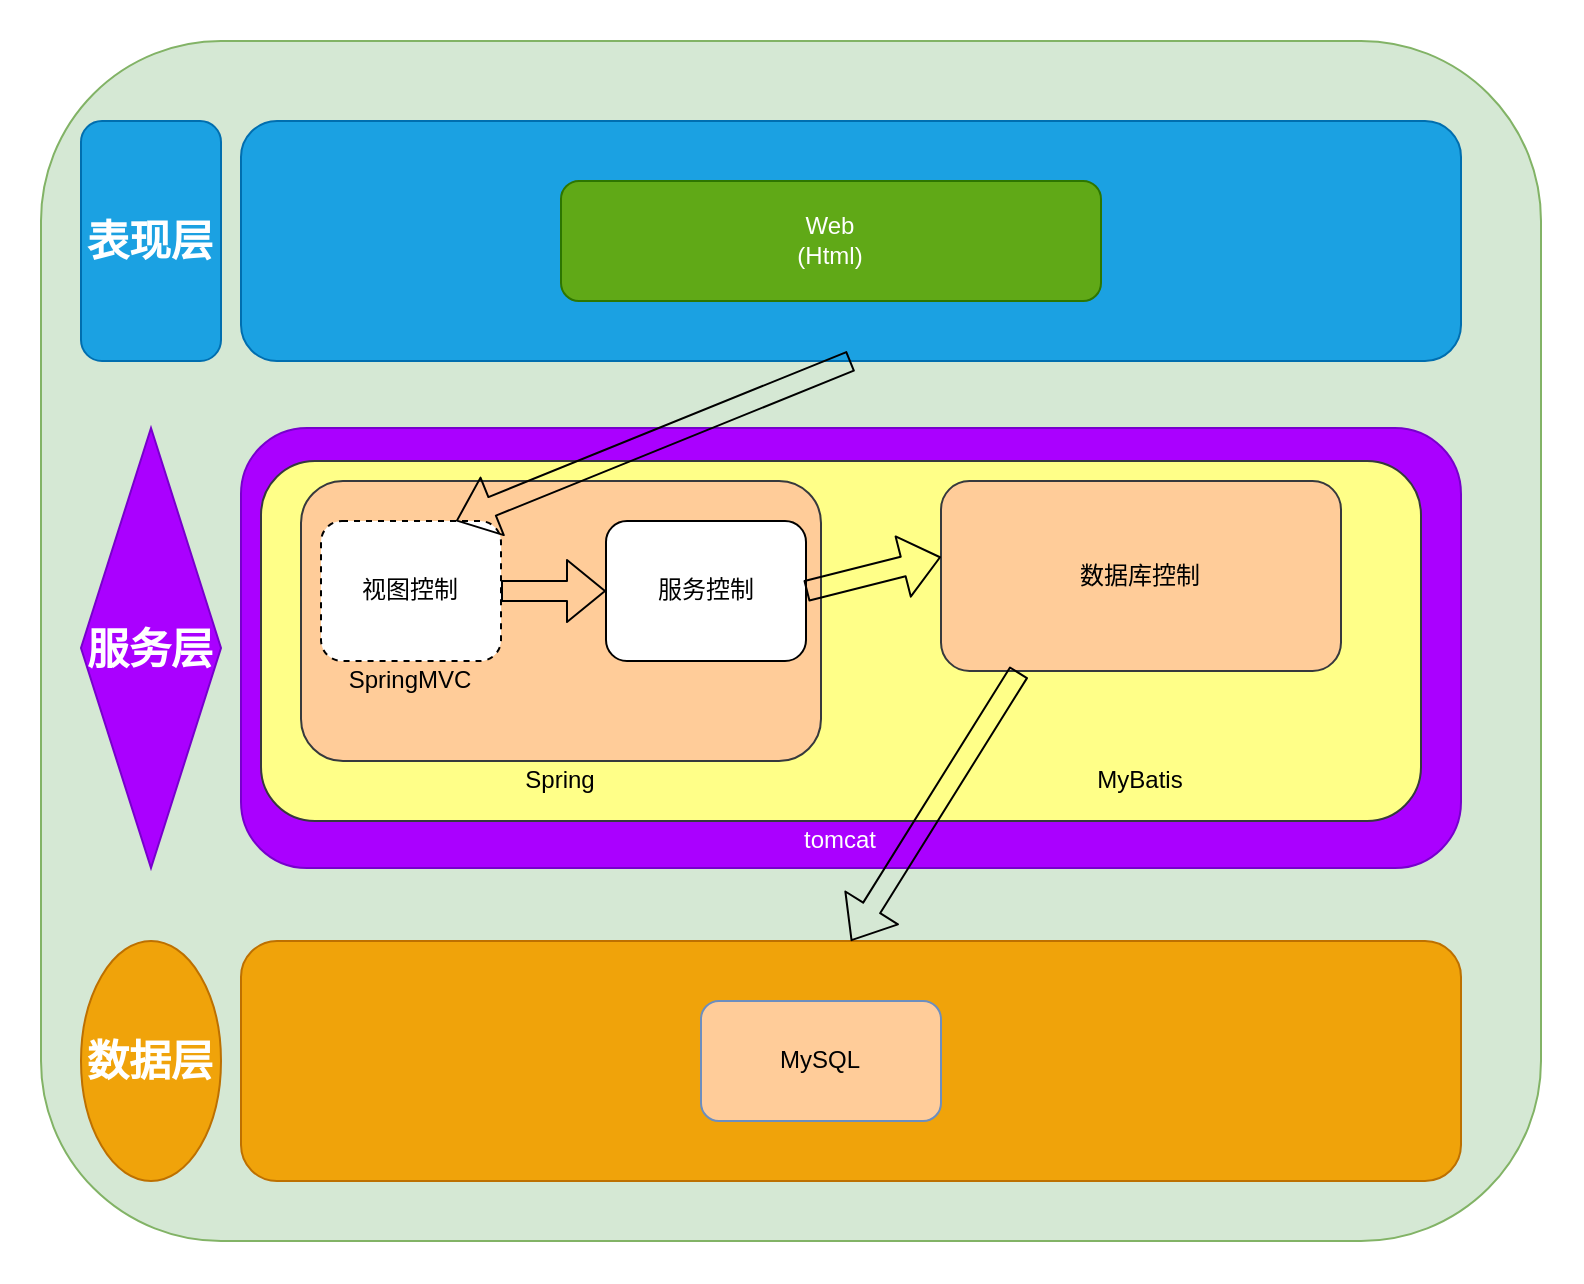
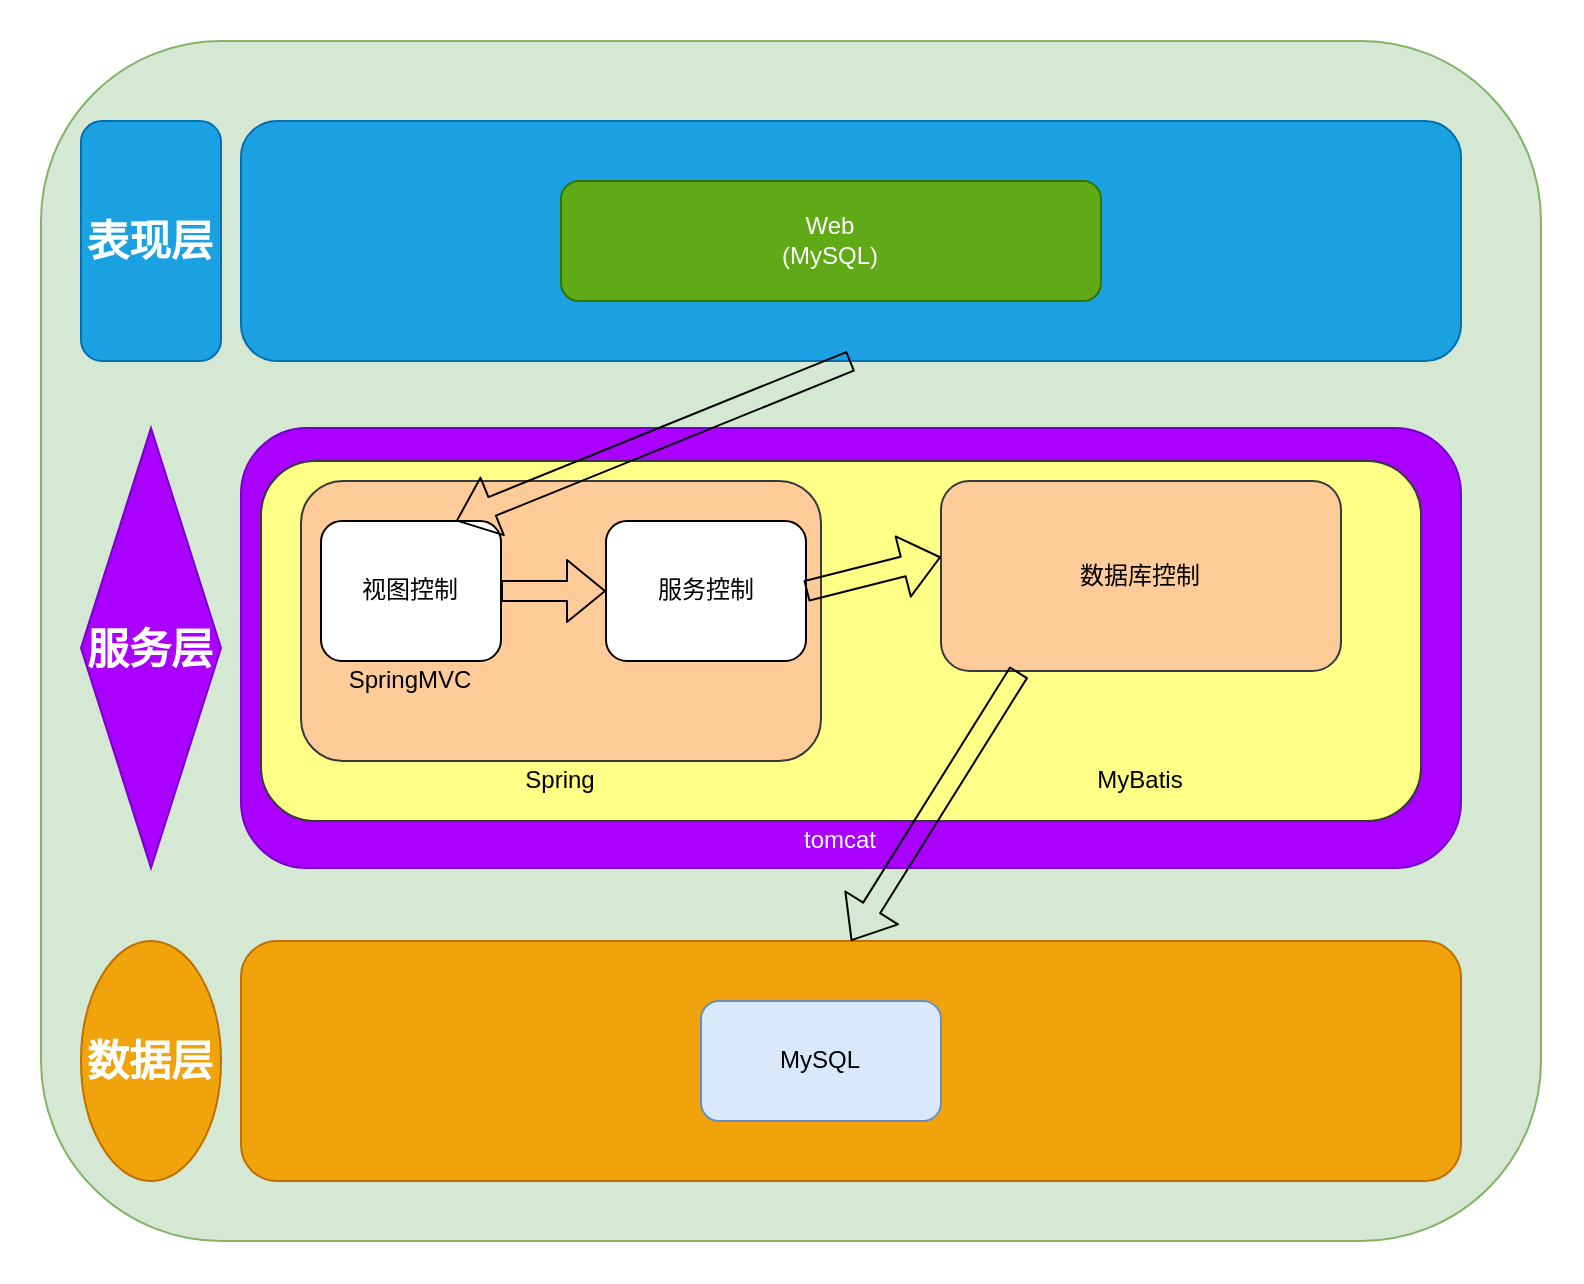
(831, 241) -> (831, 241)
(411, 591) -> (411, 591)
(821, 1061) -> (821, 1061)
